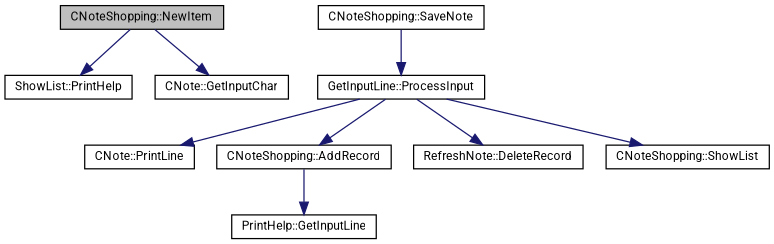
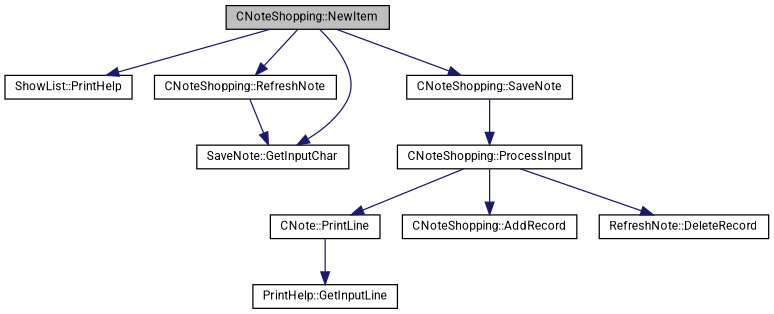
none -> (393, 50)
(222, 87) -> (273, 157)
none -> (245, 87)
(401, 87) -> (490, 157)
(688, 157) -> none
(304, 186) -> (325, 255)
